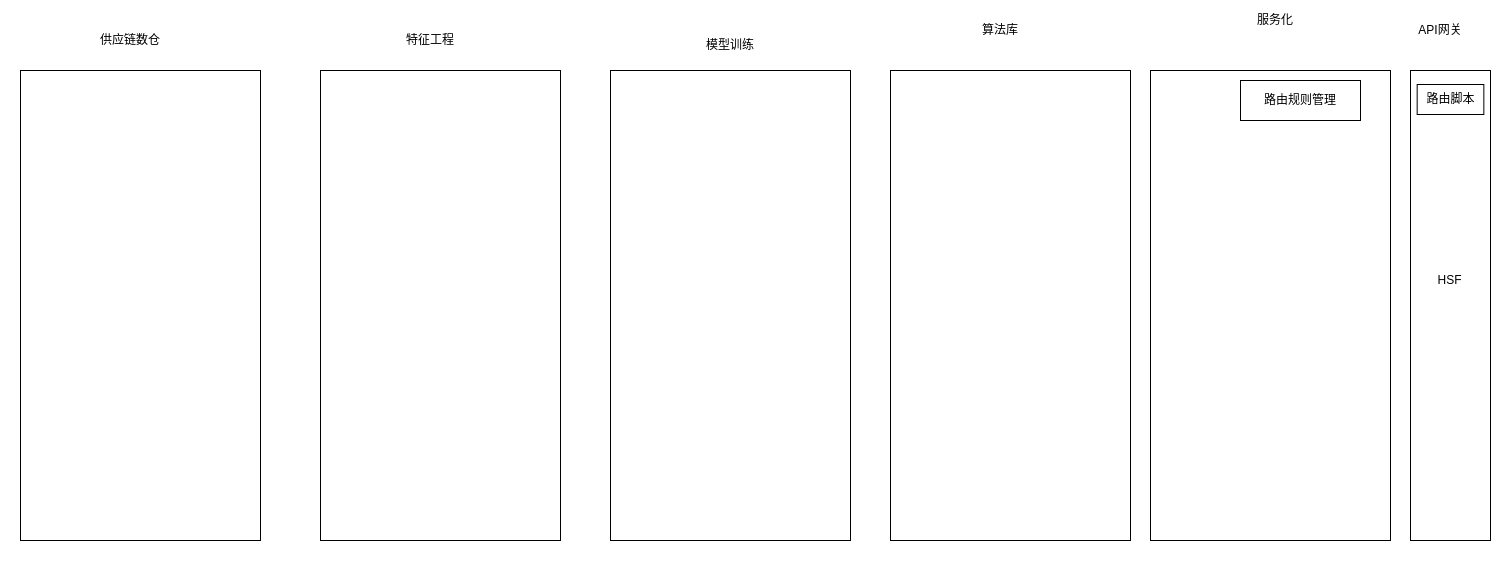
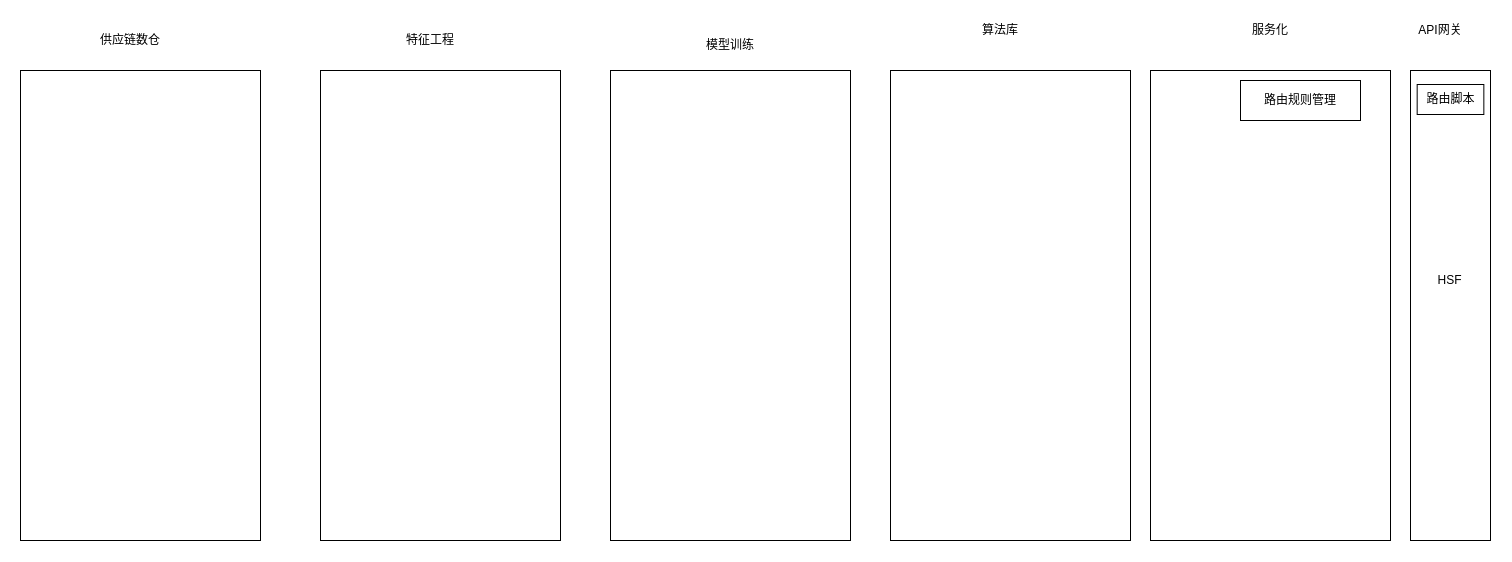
(1276, 21) -> (1271, 31)
